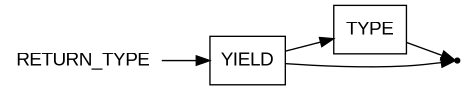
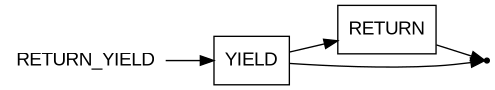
(370, 30) -> (387, 30)
(83, 61) -> (85, 61)
